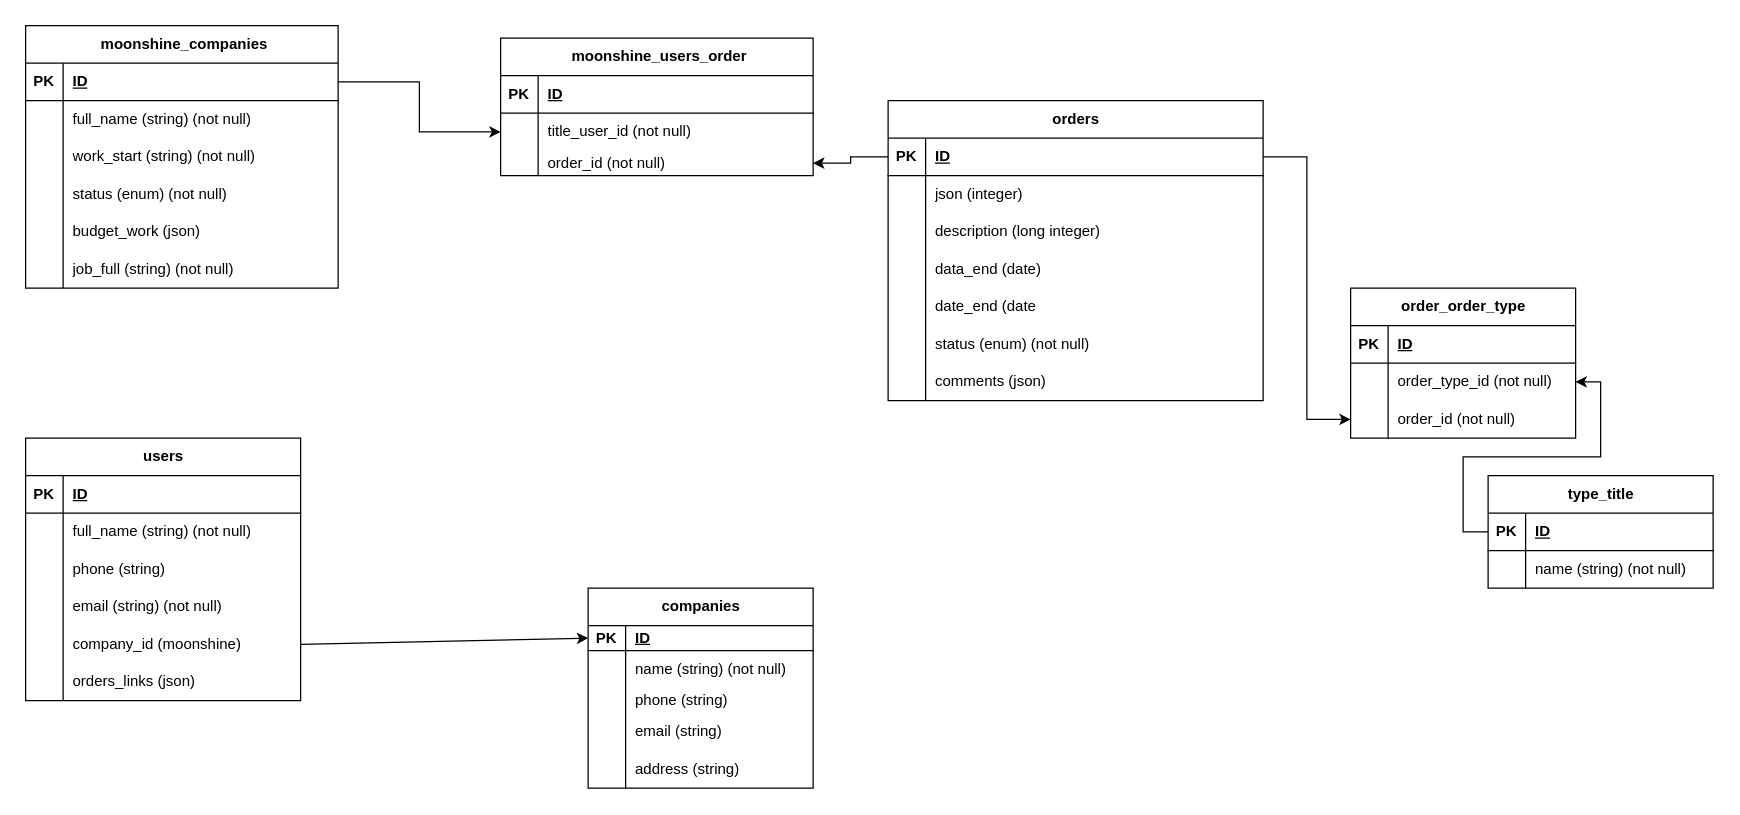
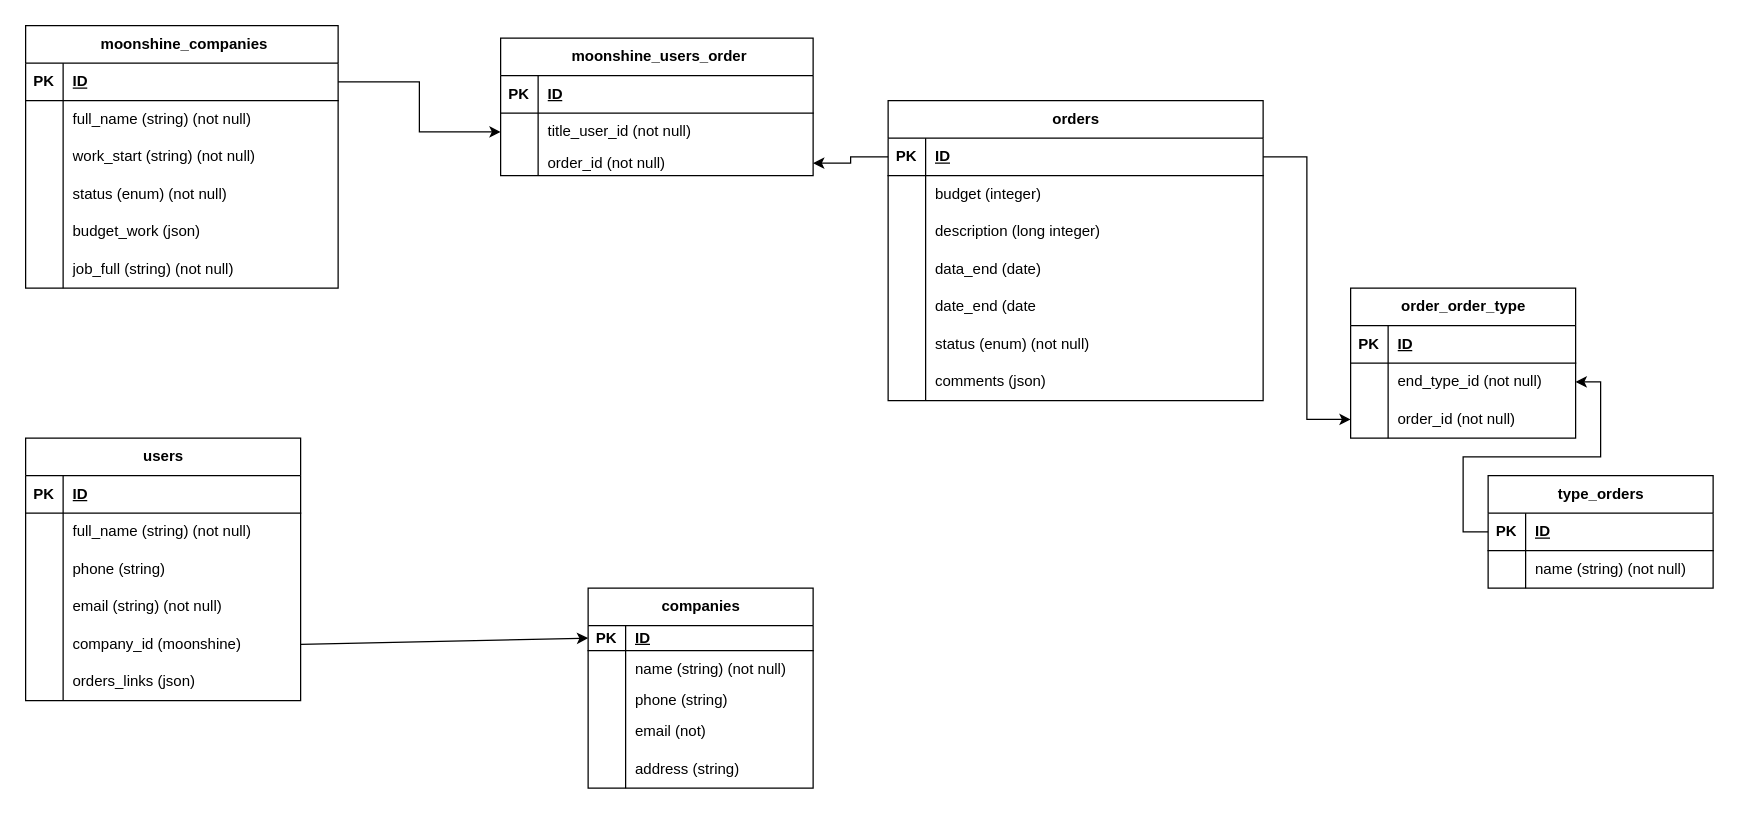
(991, 194) -> (999, 194)
(1487, 382) -> (1481, 382)
(1601, 494) -> (1601, 494)
(687, 732) -> (676, 732)
